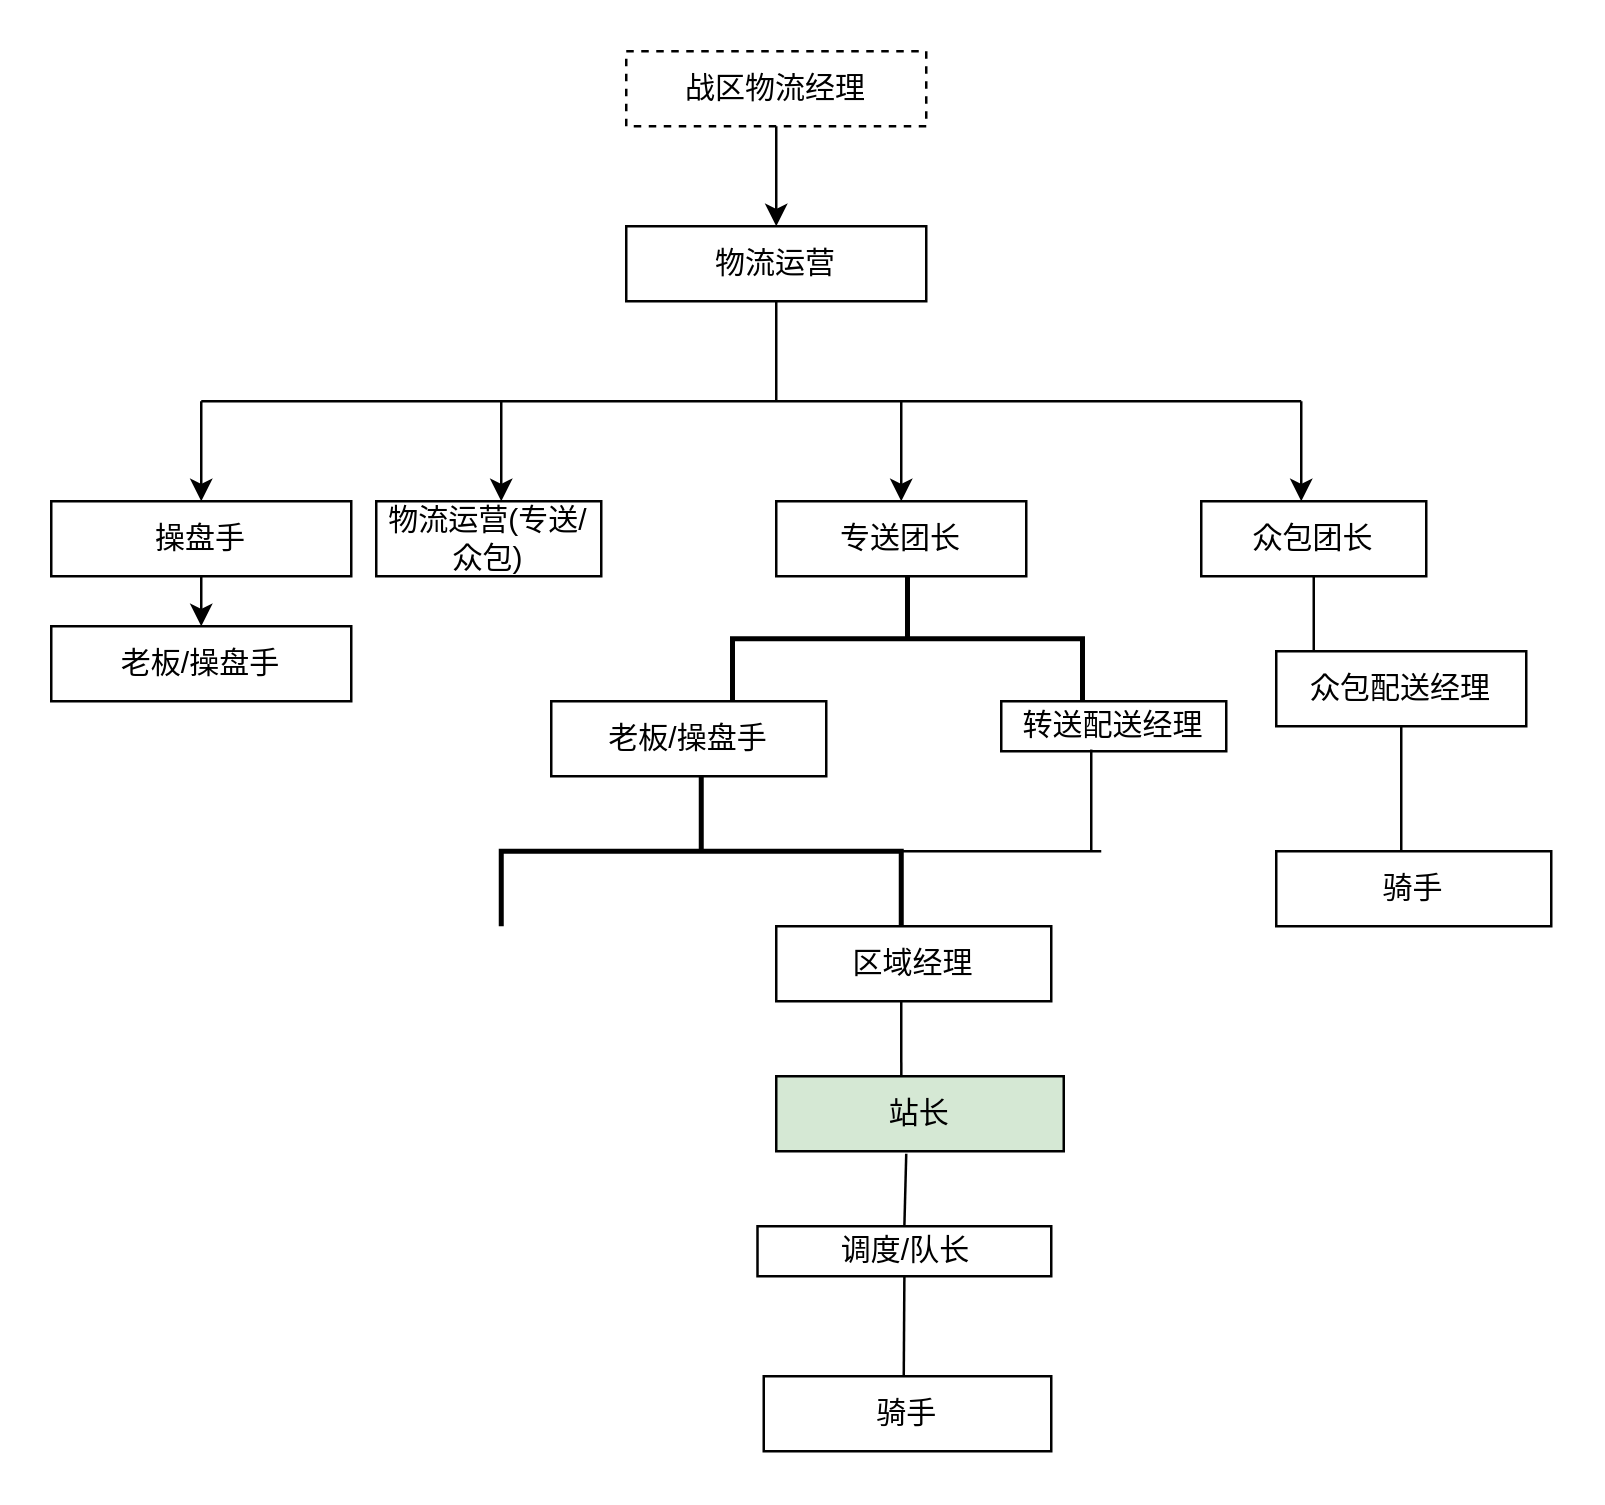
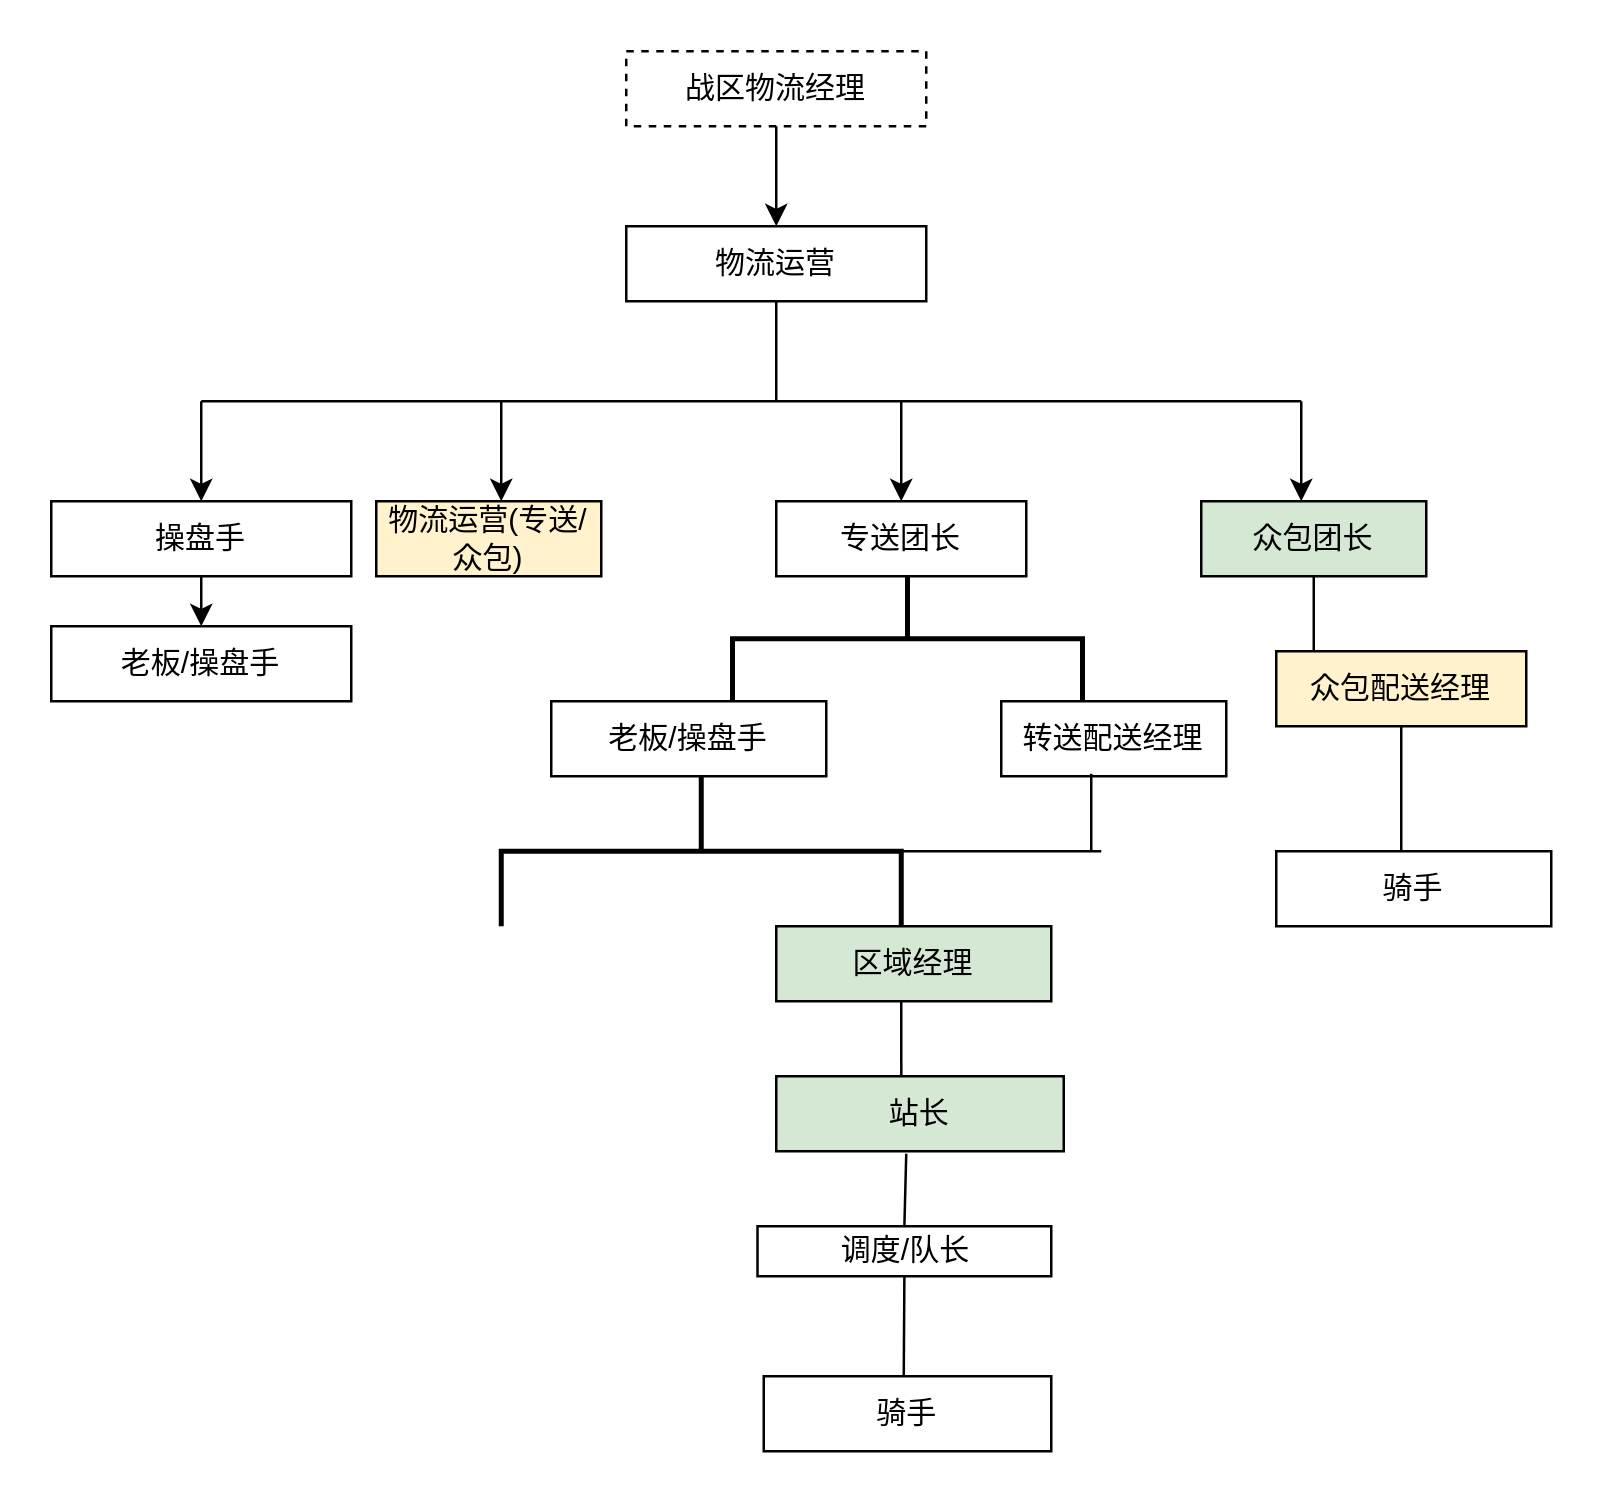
(489, 539) -> (489, 539)
(1314, 539) -> (1314, 539)
(1401, 689) -> (1401, 689)
(1114, 726) -> (1114, 739)
(914, 964) -> (914, 964)
